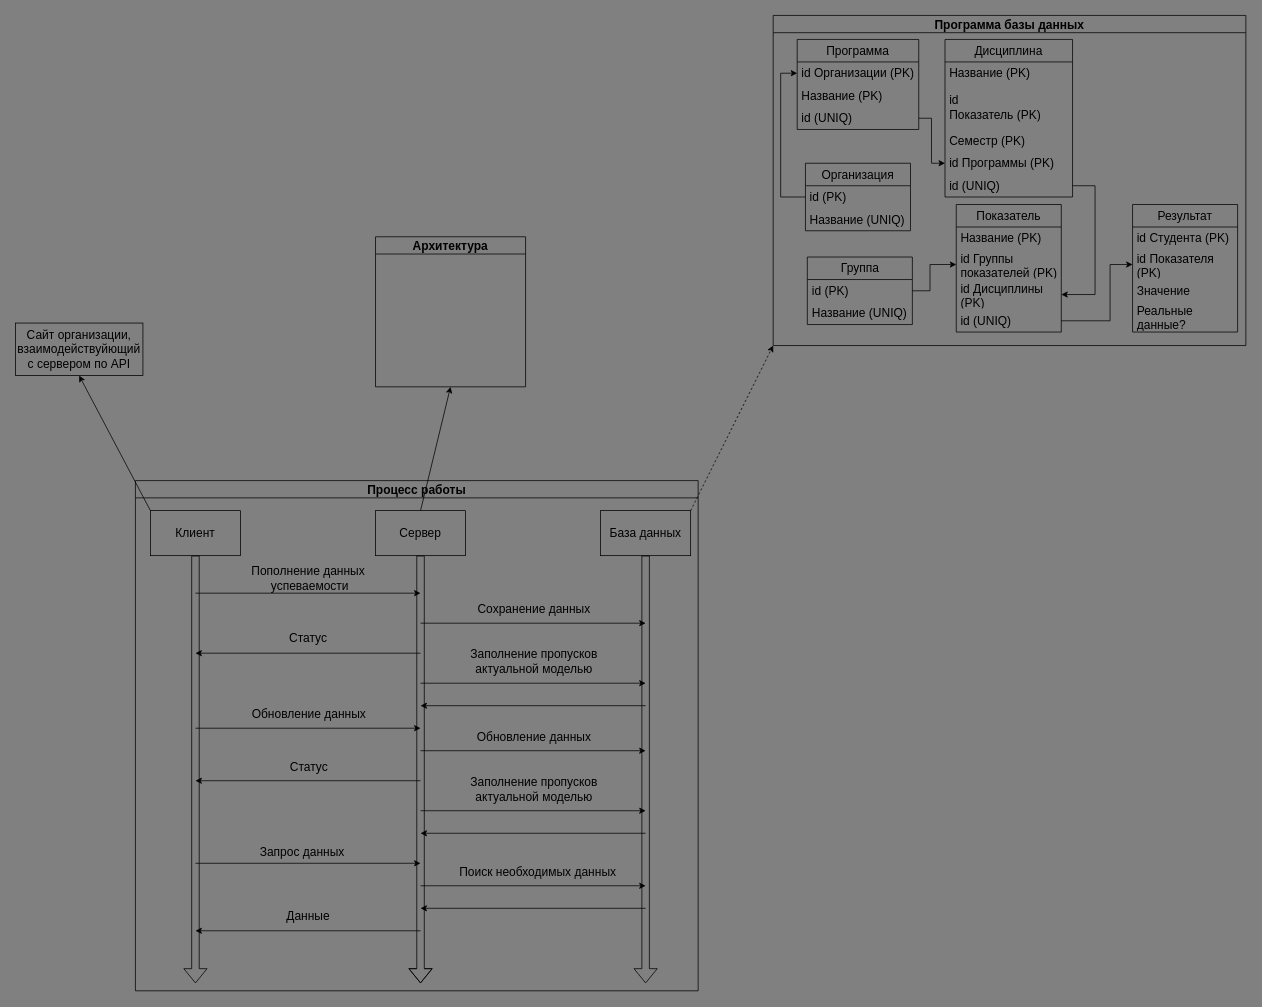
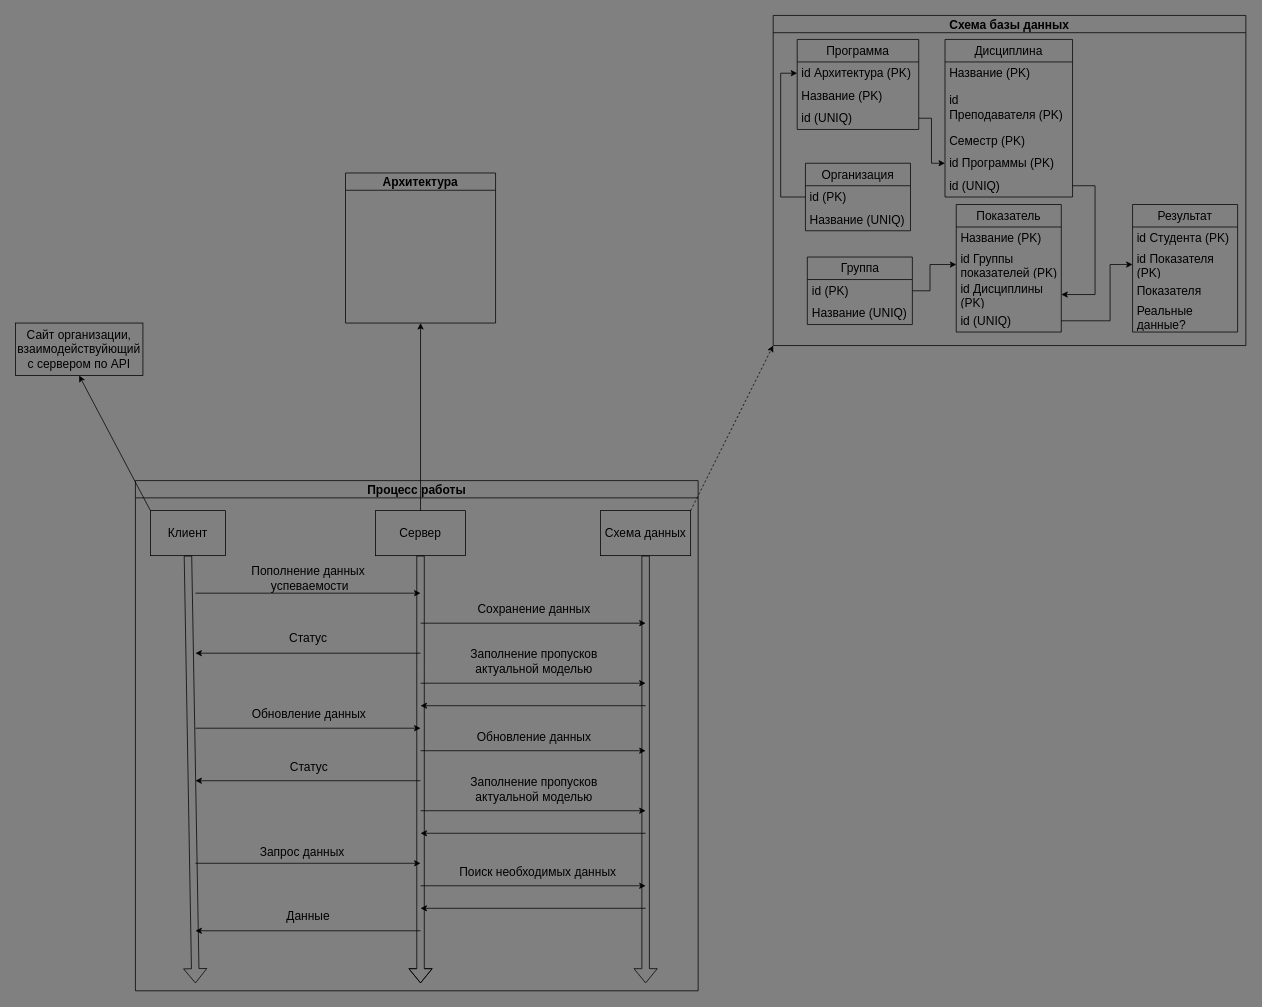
(1009, 24) -> (1009, 24)
(858, 73) -> (858, 73)
(998, 107) -> (1008, 107)
(1164, 291) -> (1170, 291)
(450, 312) -> (420, 248)
(195, 533) -> (188, 533)
(645, 533) -> (645, 533)
